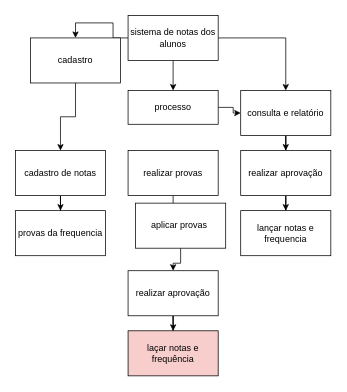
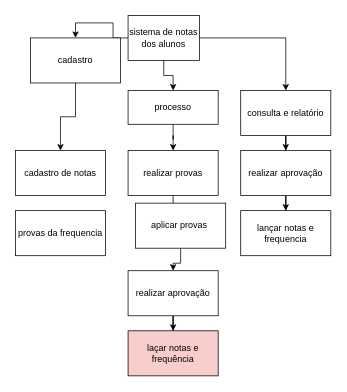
(173, 38) -> (164, 38)
(229, 107) -> (173, 135)
(60, 205) -> none
